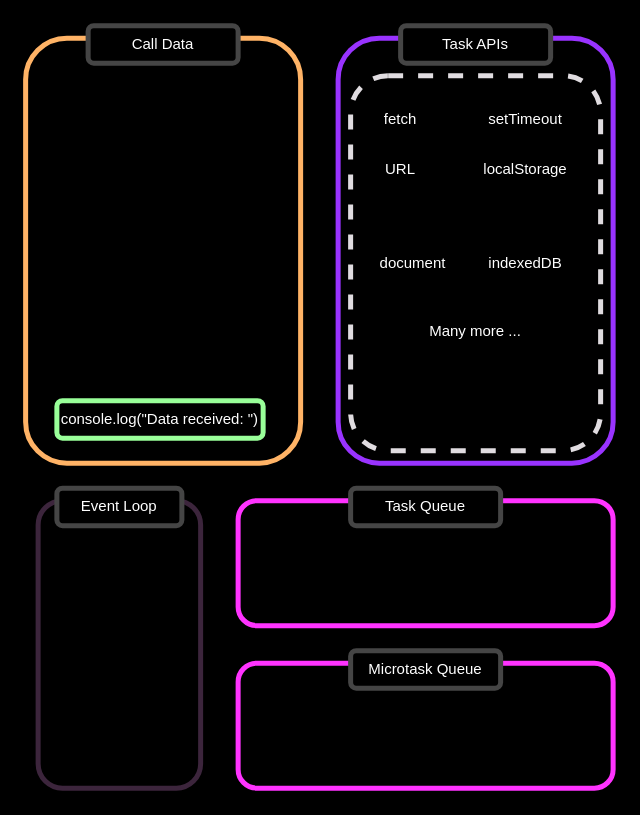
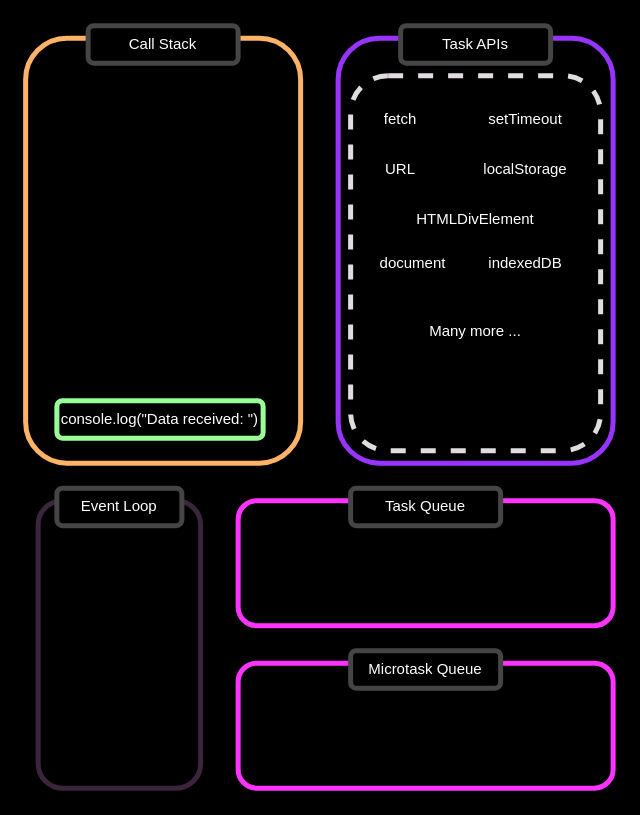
(163, 44) -> (163, 44)
none -> (476, 219)
